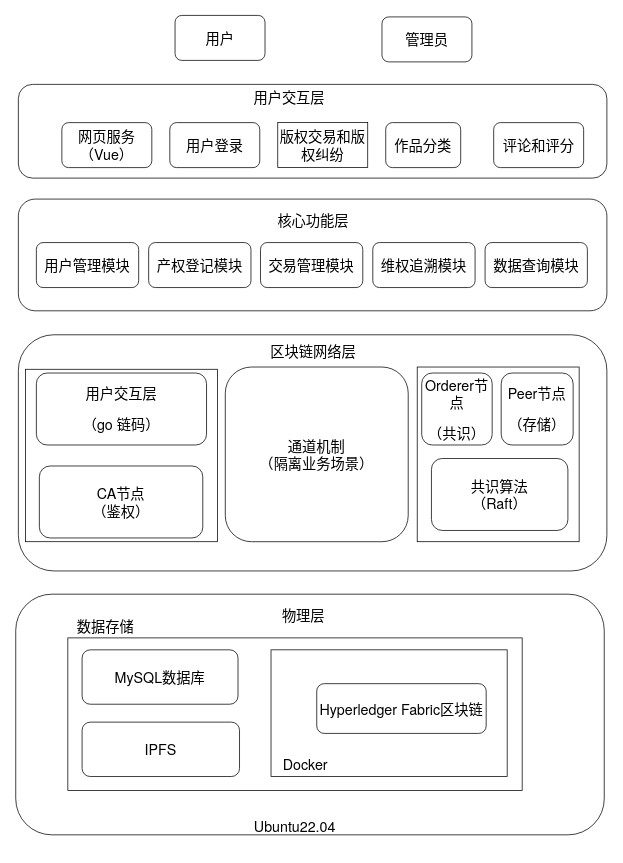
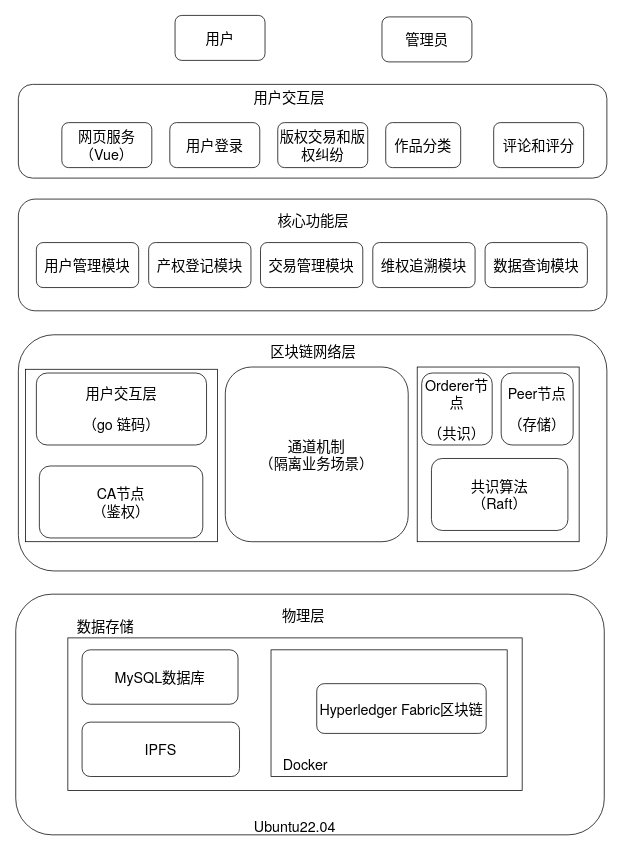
(323, 145) -> (323, 145)
